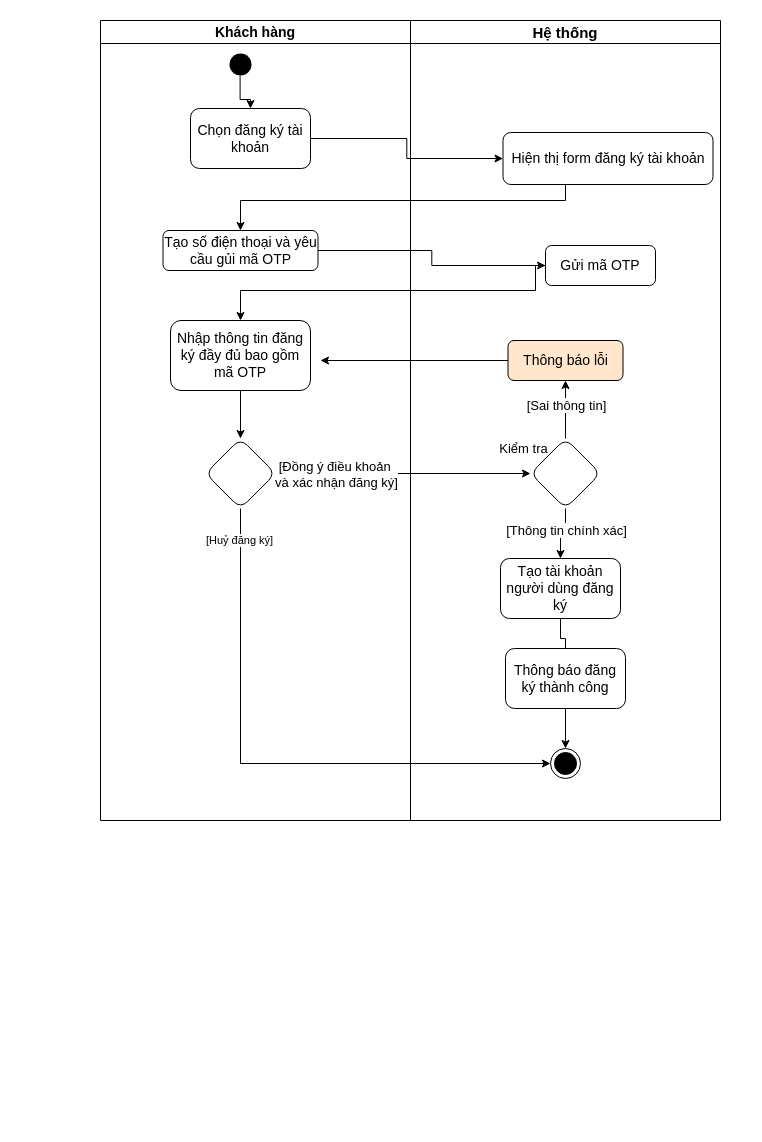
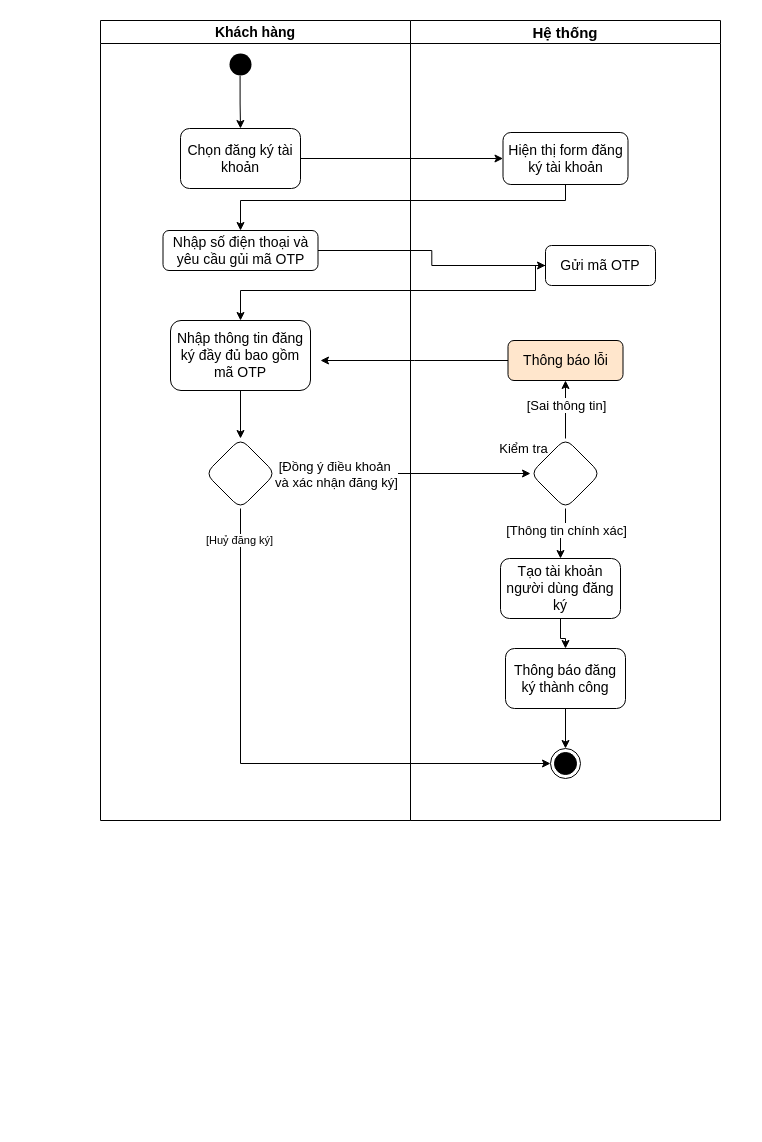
(251, 139) -> (241, 159)
(608, 159) -> (566, 159)
(241, 251) -> (241, 251)
(566, 640) -> (564, 639)
